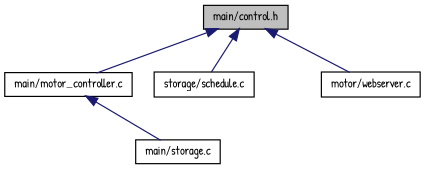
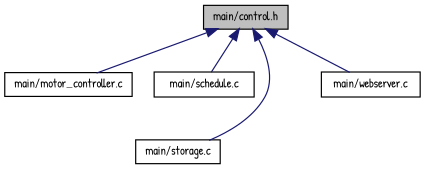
(204, 85) -> (204, 85)
(371, 85) -> (371, 85)
(128, 121) -> (262, 102)
